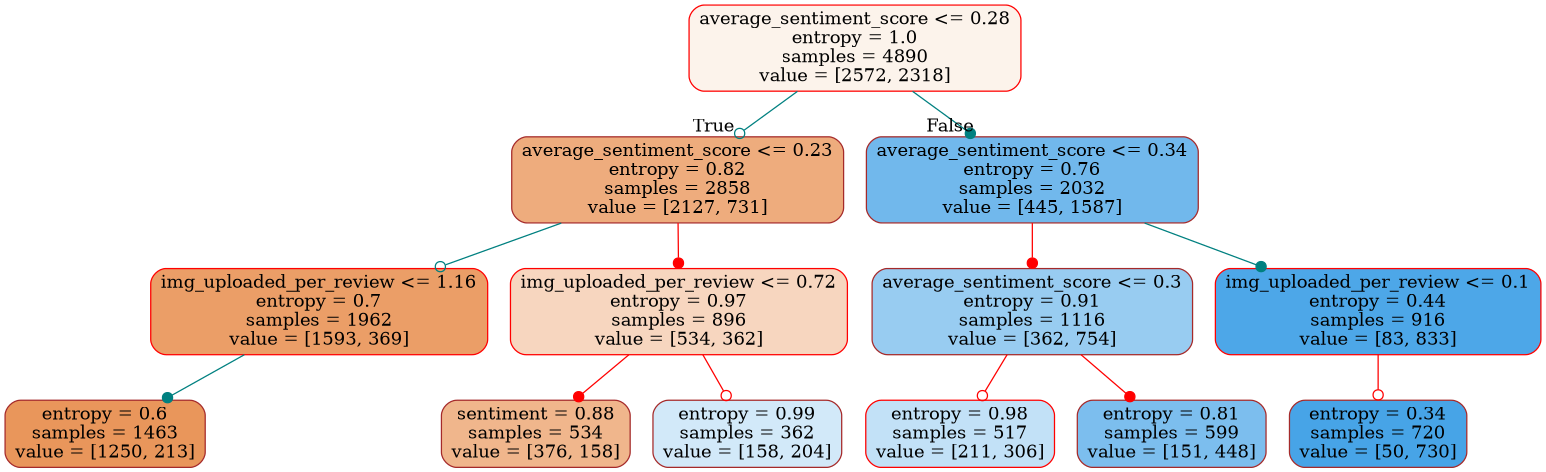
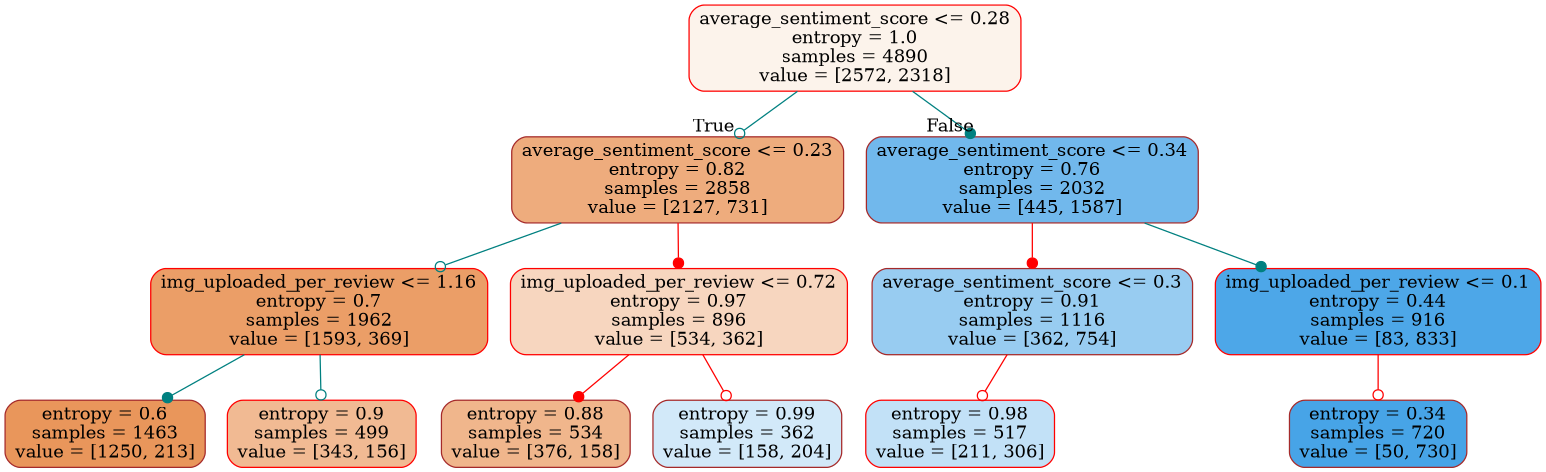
none -> (322, 434)
(536, 434) -> (536, 434)
(1172, 434) -> none
